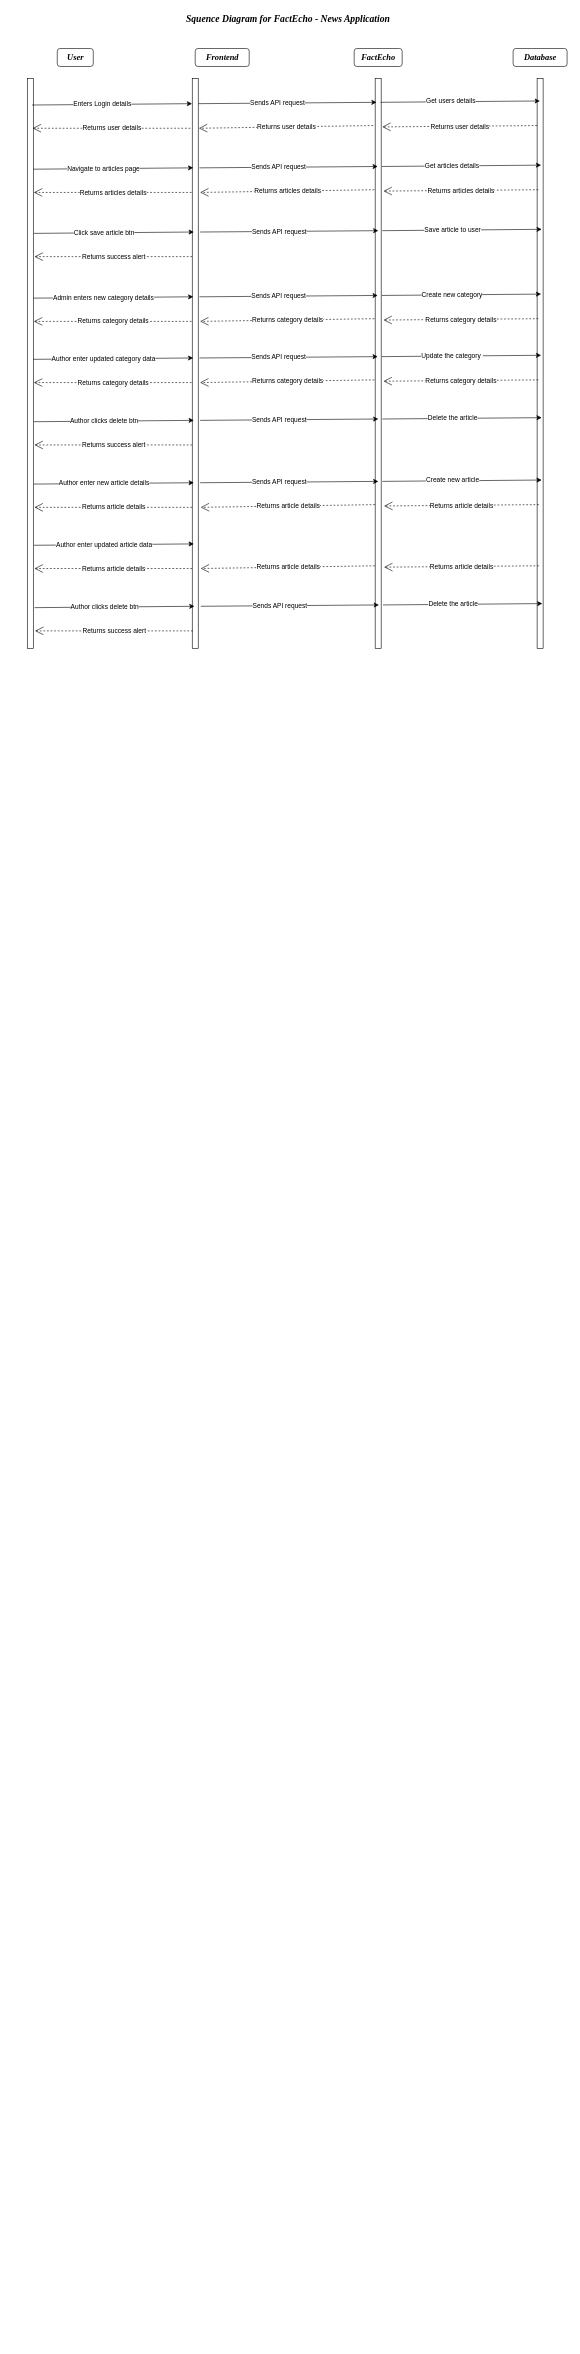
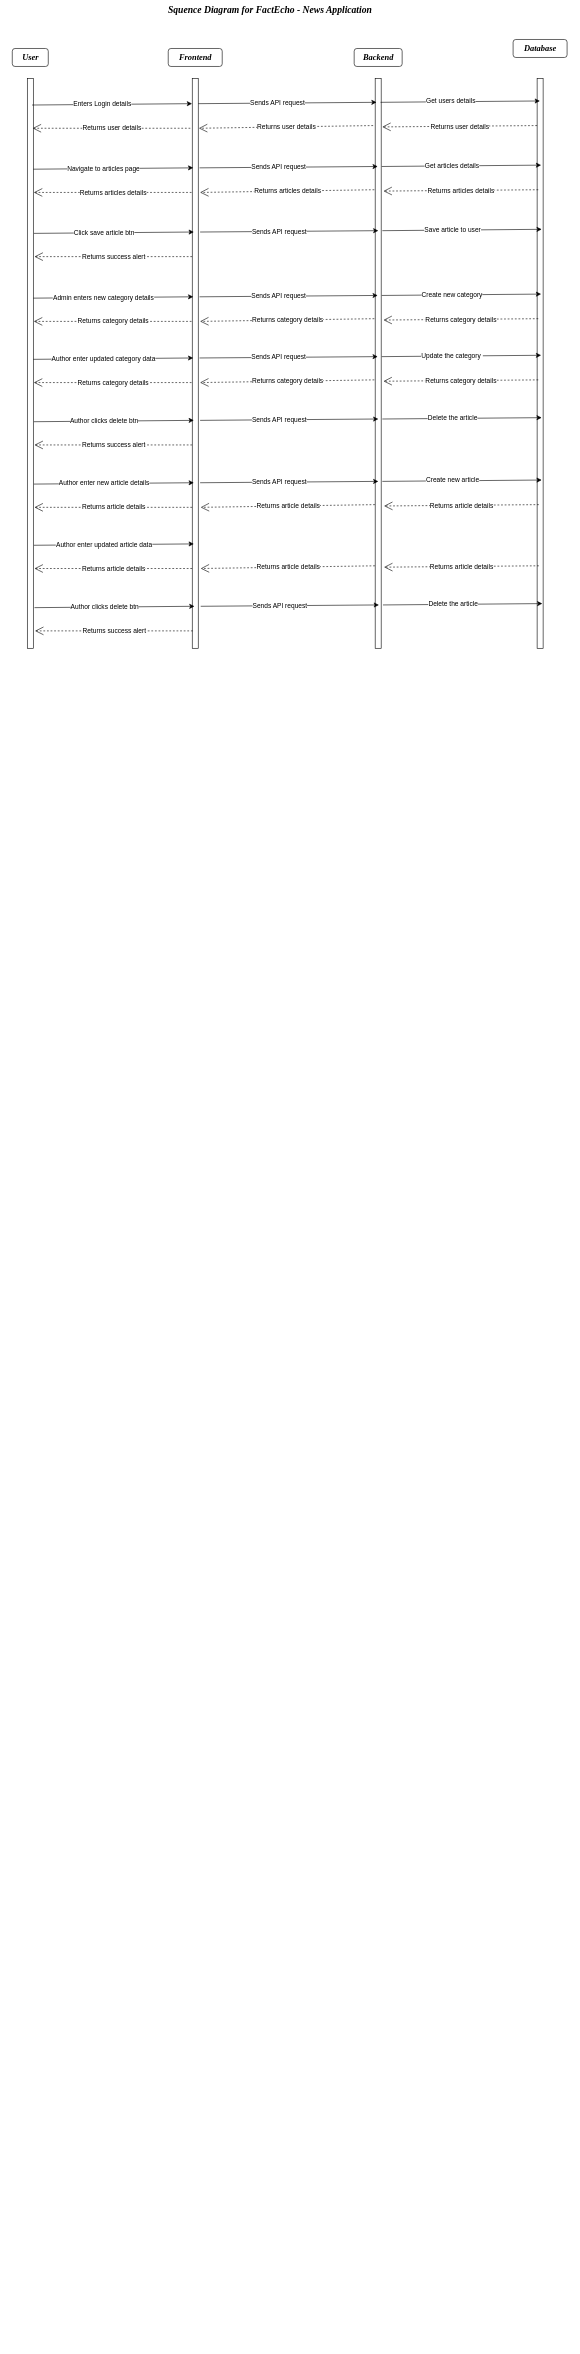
(288, 18) -> (270, 9)
(75, 57) -> (30, 57)
(222, 57) -> (195, 57)
(379, 57) -> (379, 57)
(540, 57) -> (540, 48)
